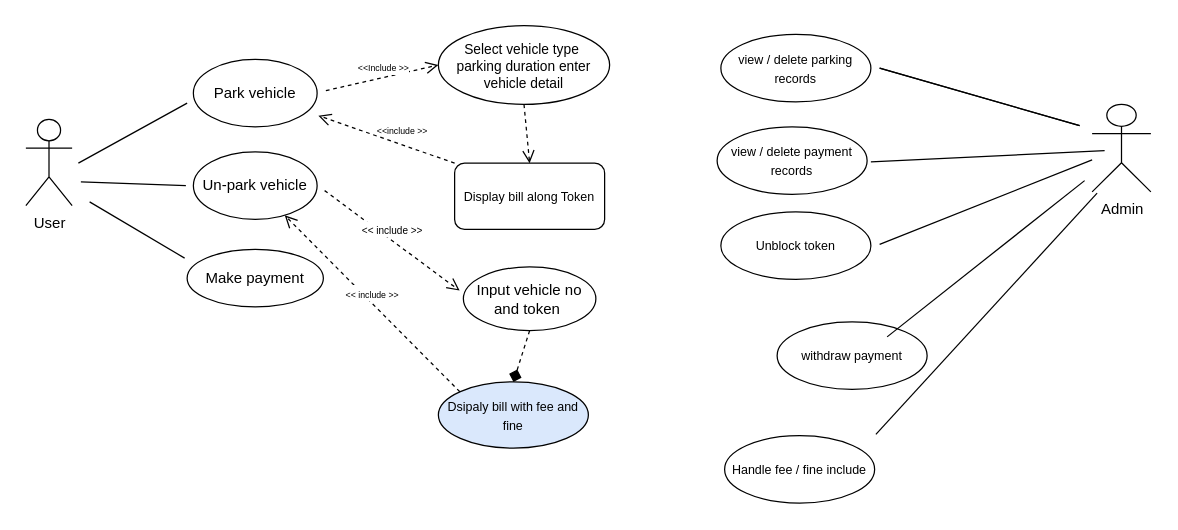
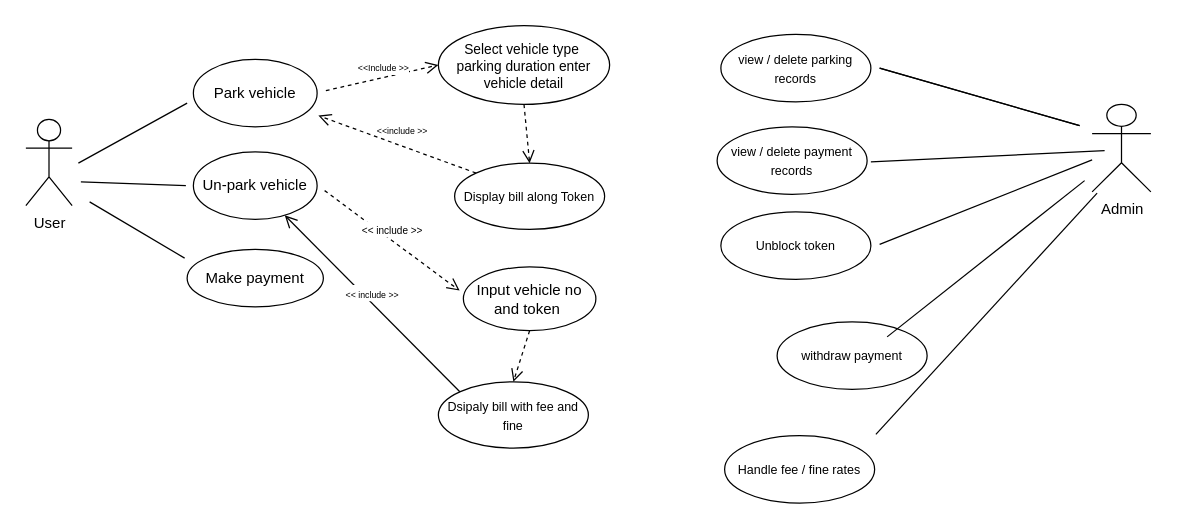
(529, 196) -> (529, 196)
(413, 345) -> (413, 345)
(517, 369) -> (516, 373)
(513, 415) -> (513, 415)
(799, 469) -> (799, 469)
